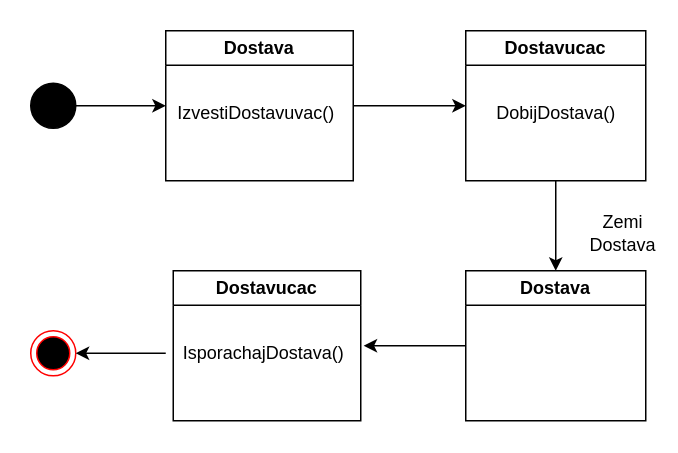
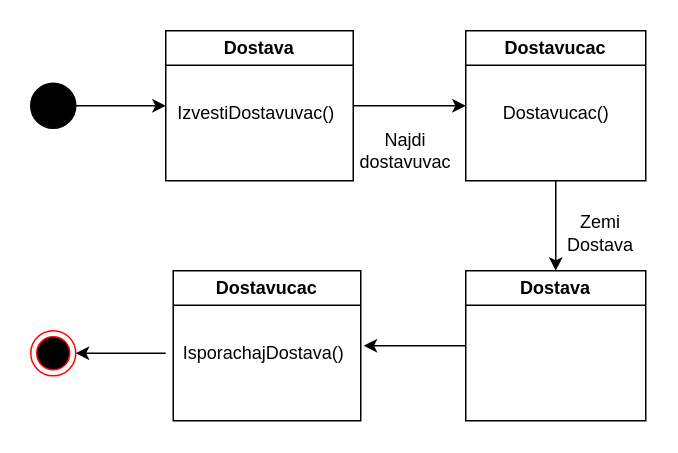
(557, 113) -> (557, 113)
none -> (406, 151)
(623, 233) -> (601, 233)
